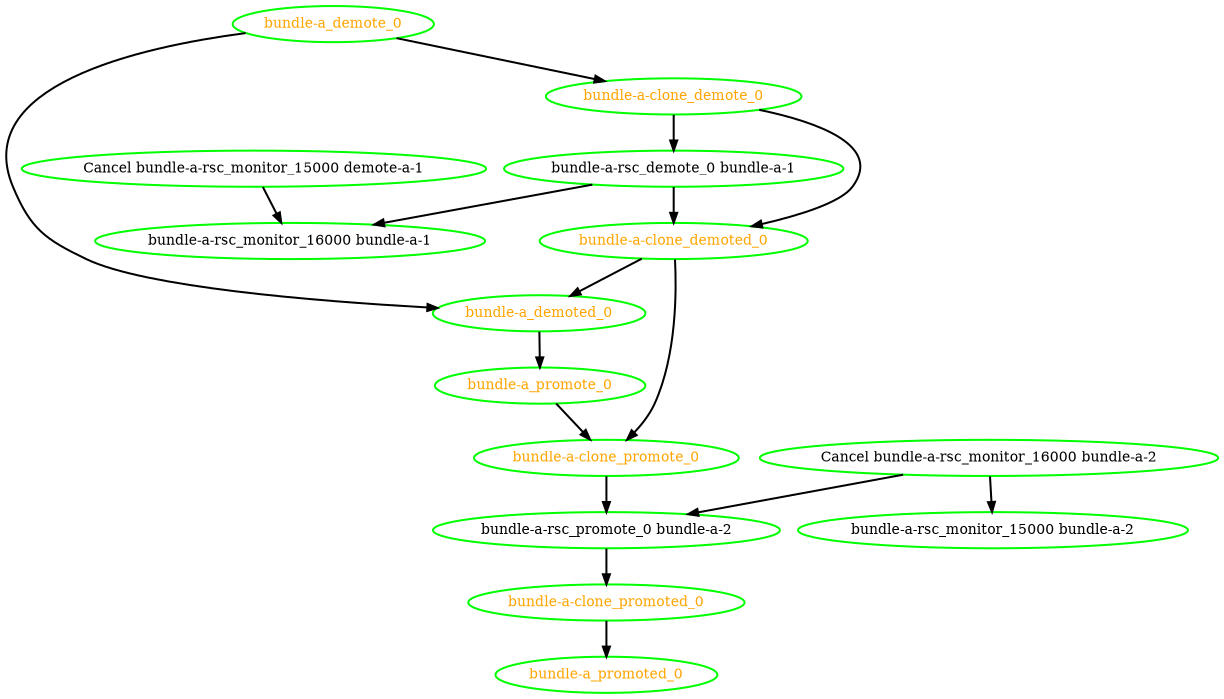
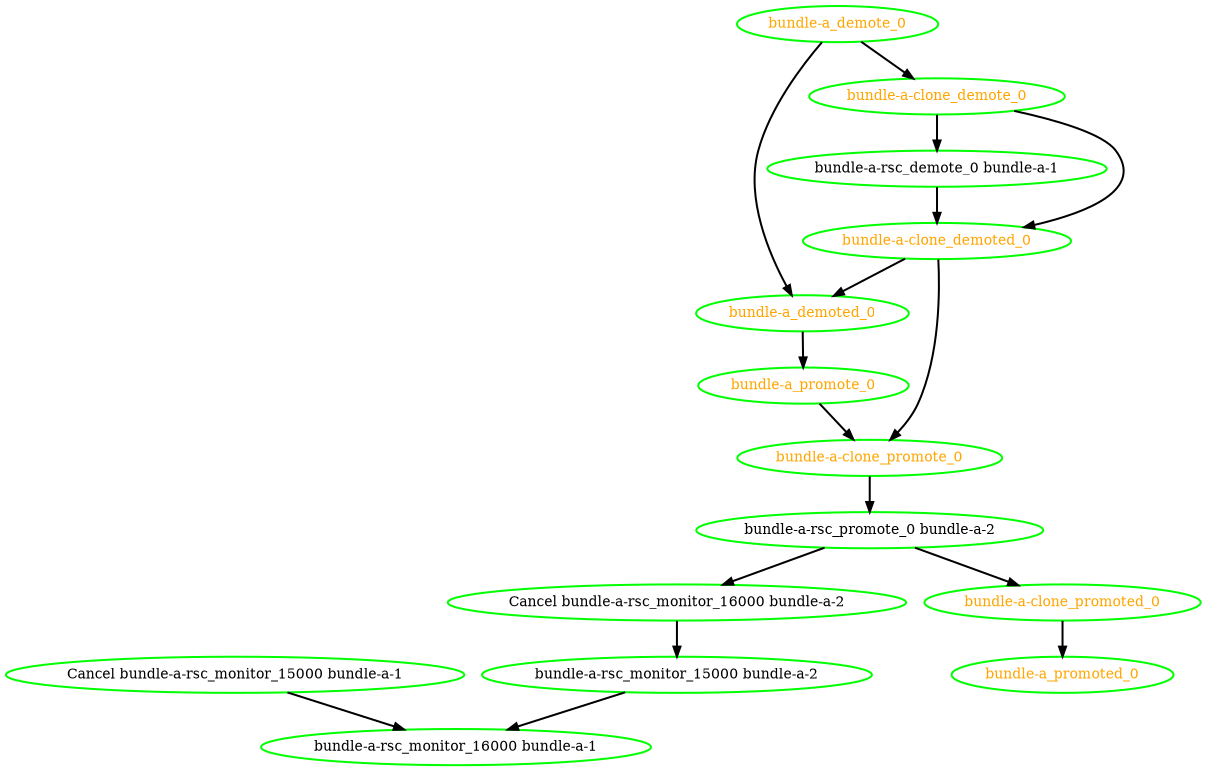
(254, 169) -> (235, 675)
(488, 204) -> (571, 709)
(801, 494) -> (779, 564)
